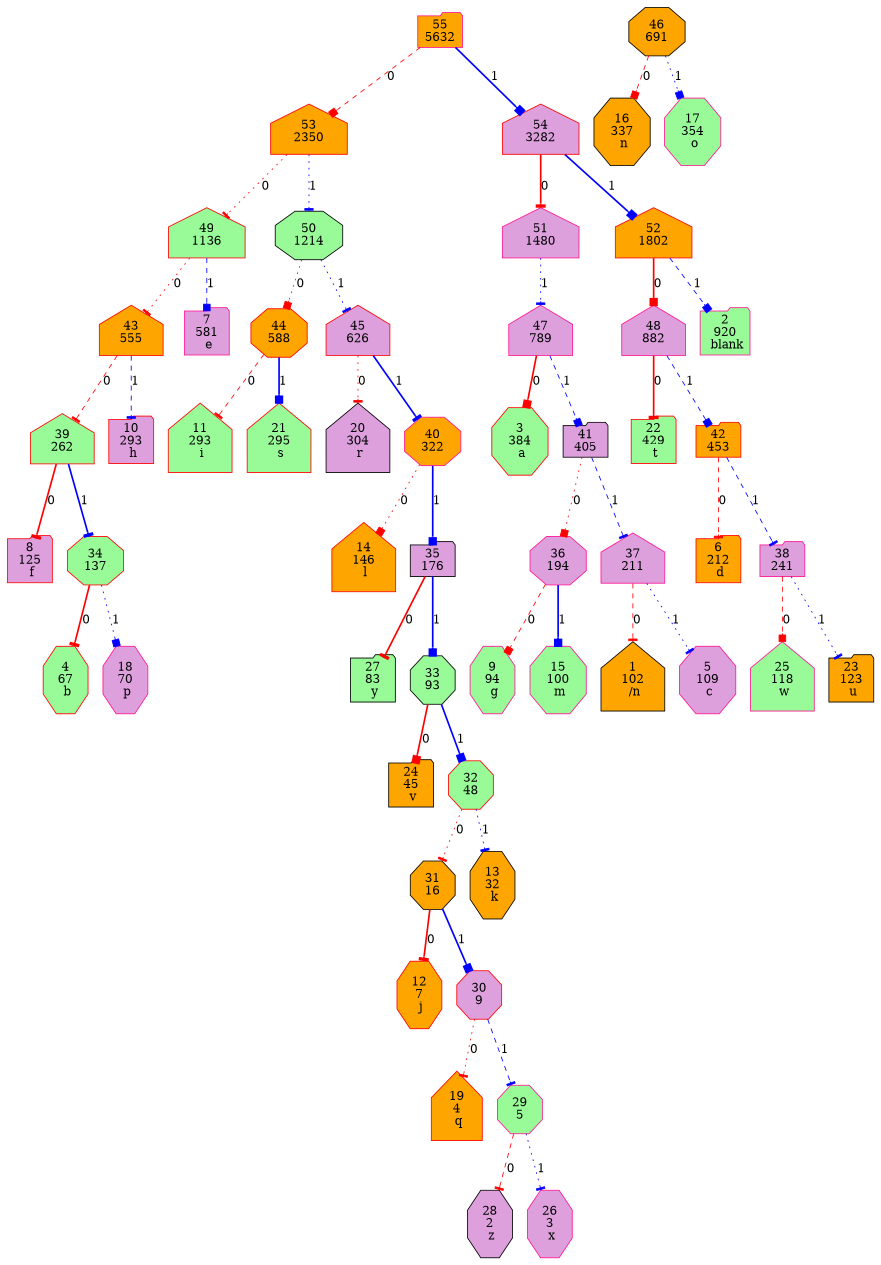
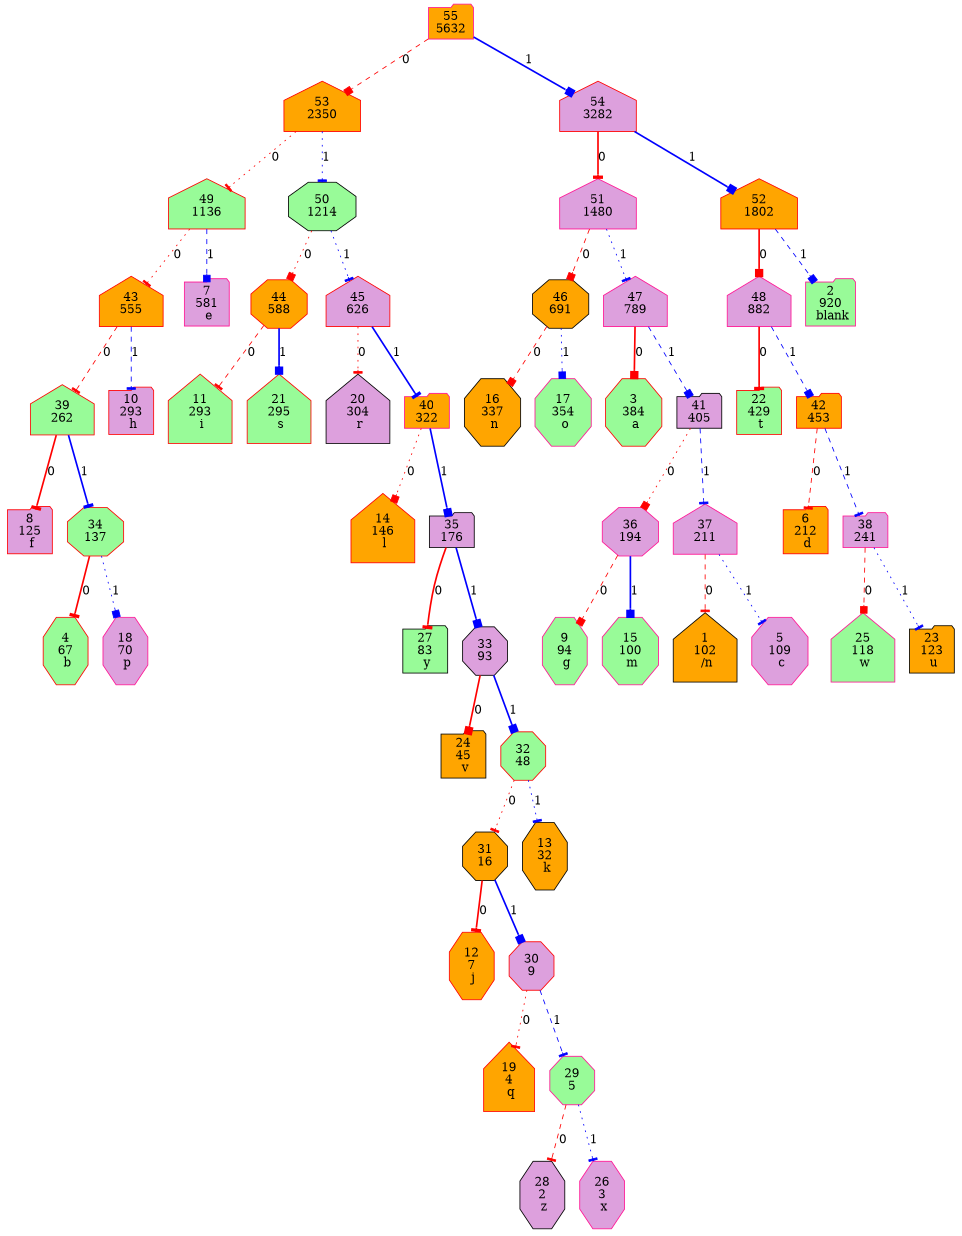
none -> (581, 250)
(433, 441) -> (427, 412)
(433, 680) -> (485, 651)
